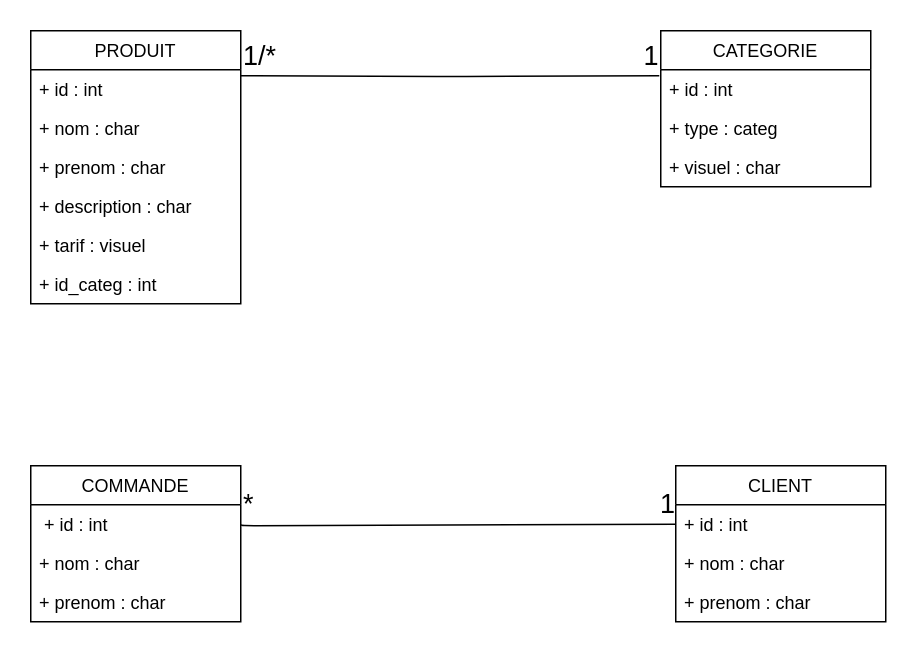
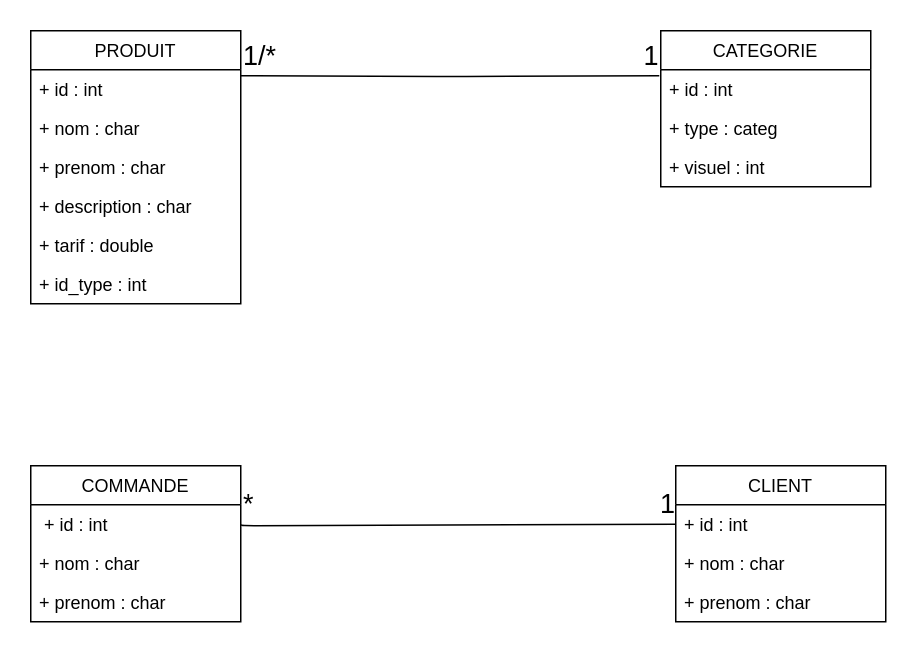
(731, 168) -> (723, 168)
(103, 246) -> (106, 246)
(106, 285) -> (101, 285)
